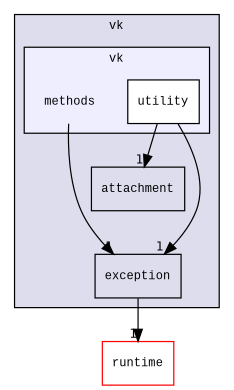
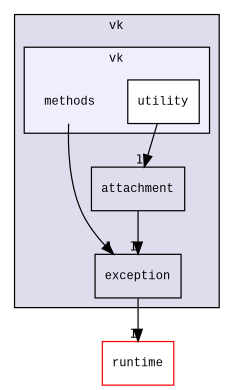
(200, 186) -> (138, 227)
